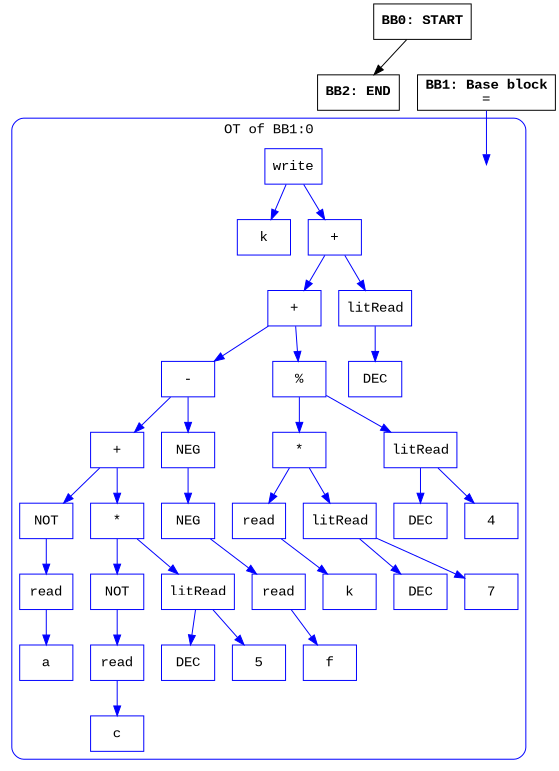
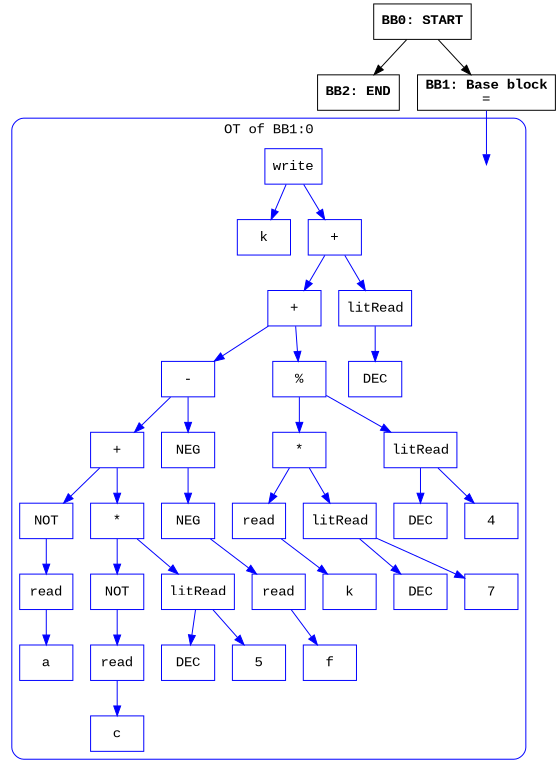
none -> (451, 54)
